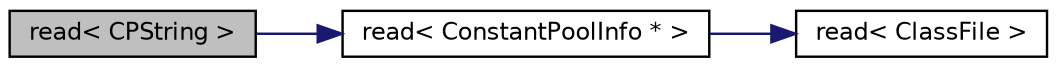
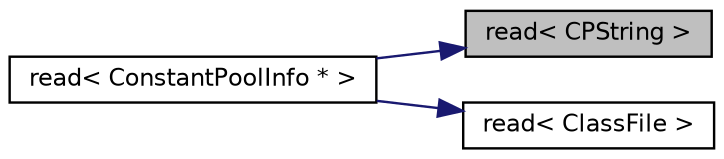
(287, 34) -> (408, 55)
